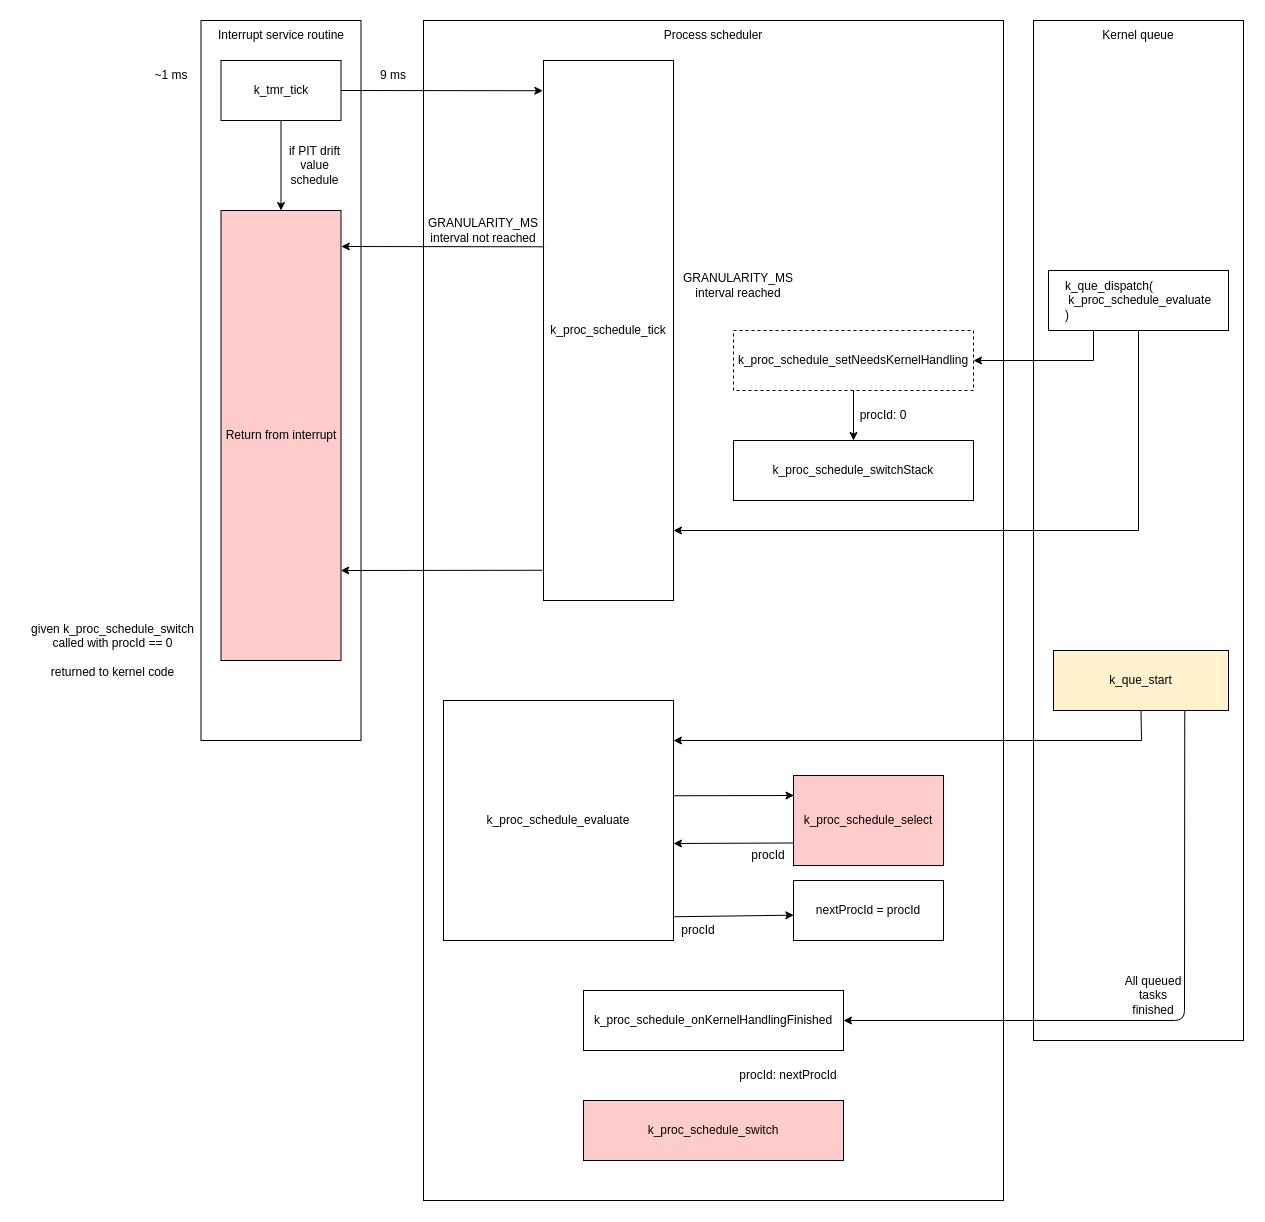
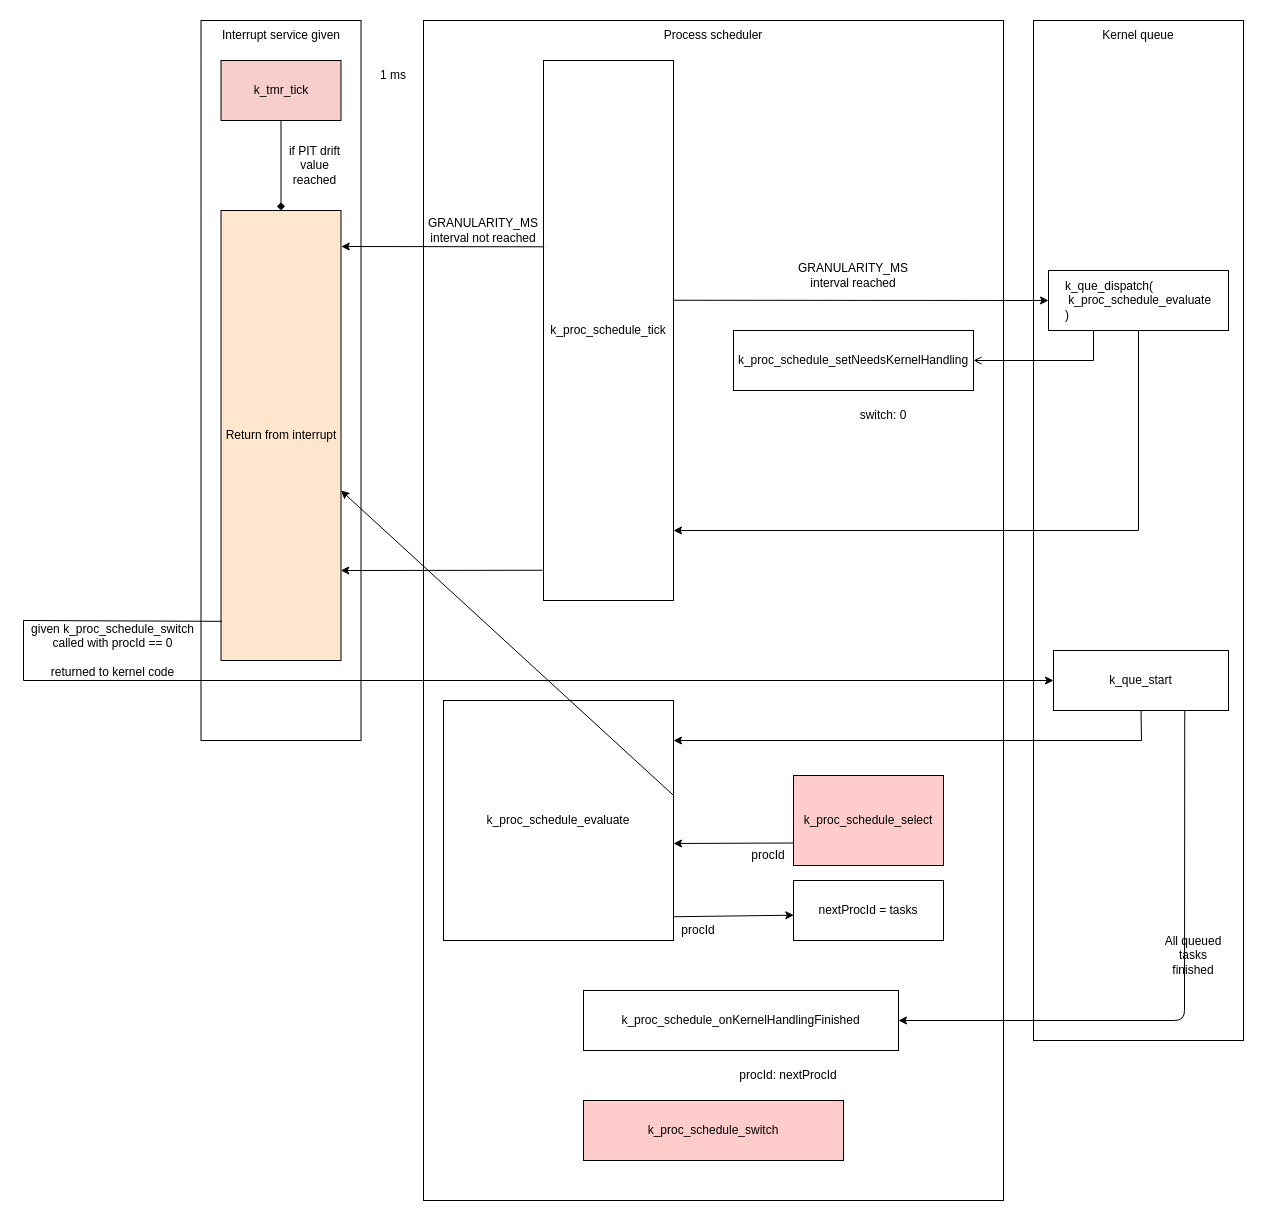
(282, 36) -> (282, 36)
(171, 76) -> none
(394, 76) -> (394, 76)
(281, 91) -> (281, 91)
(438, 91) -> none
(315, 166) -> (315, 166)
(281, 202) -> (281, 201)
(739, 286) -> (854, 276)
none -> (858, 300)
(854, 361) -> (854, 361)
(981, 361) -> (979, 361)
(854, 412) -> none
(884, 416) -> (884, 416)
(281, 436) -> (281, 436)
(854, 471) -> none
none -> (407, 681)
(1141, 681) -> (1141, 681)
(730, 796) -> (510, 646)
(869, 911) -> (869, 911)
(1154, 996) -> (1194, 956)
(714, 1021) -> (741, 1021)
